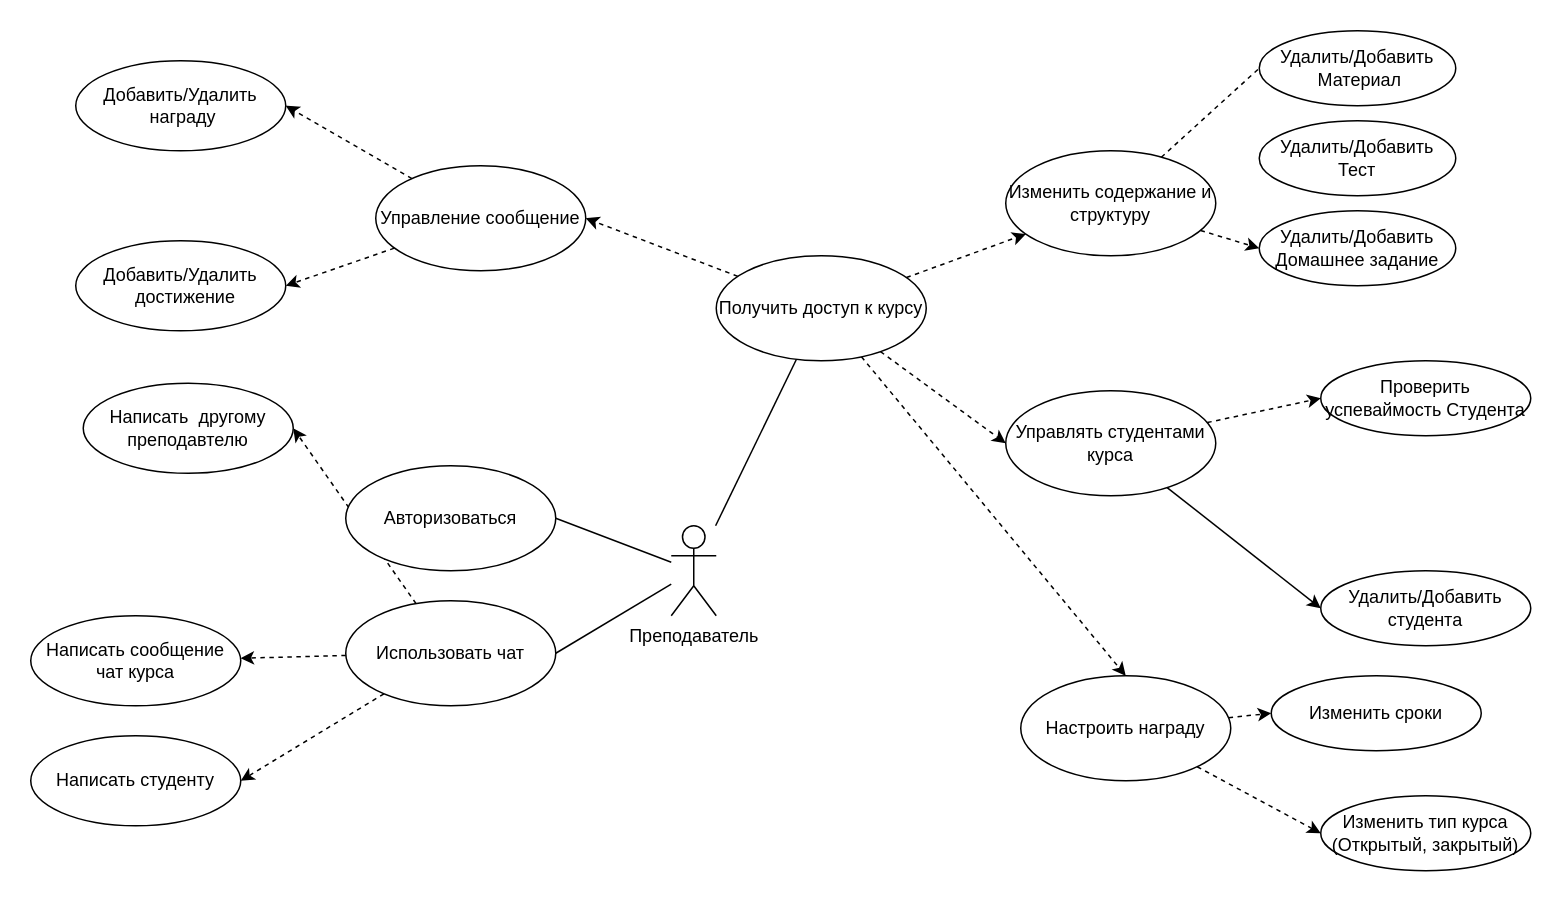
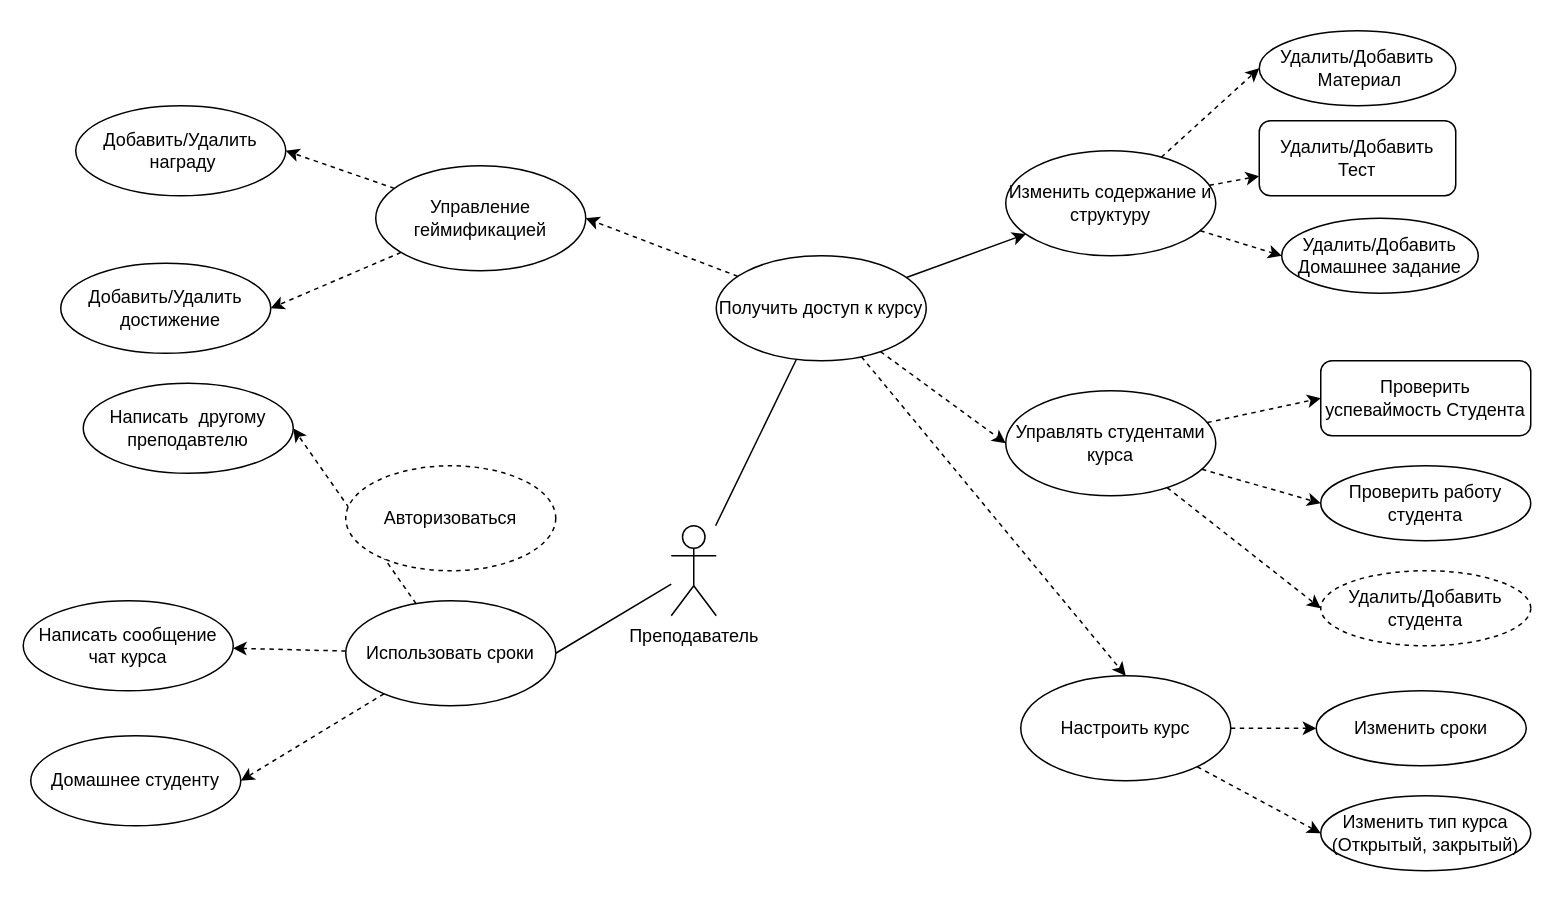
(1254, 73) -> (1251, 76)
(181, 106) -> (181, 151)
(1358, 158) -> (1358, 158)
none -> (1229, 182)
(481, 218) -> (481, 218)
(1358, 248) -> (1380, 256)
(963, 257) -> (963, 257)
(181, 286) -> (166, 308)
(1426, 398) -> (1426, 398)
none -> (1257, 485)
none -> (1426, 503)
(451, 518) -> (451, 518)
(614, 540) -> none
(1239, 544) -> (1239, 544)
(1426, 608) -> (1426, 608)
(451, 653) -> (451, 653)
(136, 661) -> (128, 646)
(1376, 713) -> (1421, 728)
(1126, 728) -> (1126, 728)
(136, 781) -> (136, 781)
